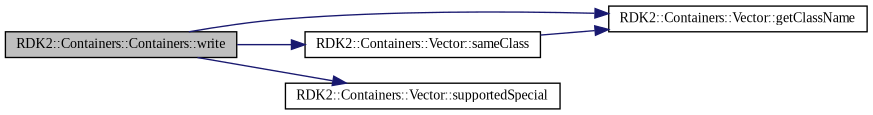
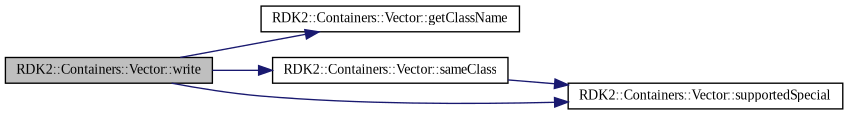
(568, 33) -> (531, 82)
(121, 45) -> (109, 70)
